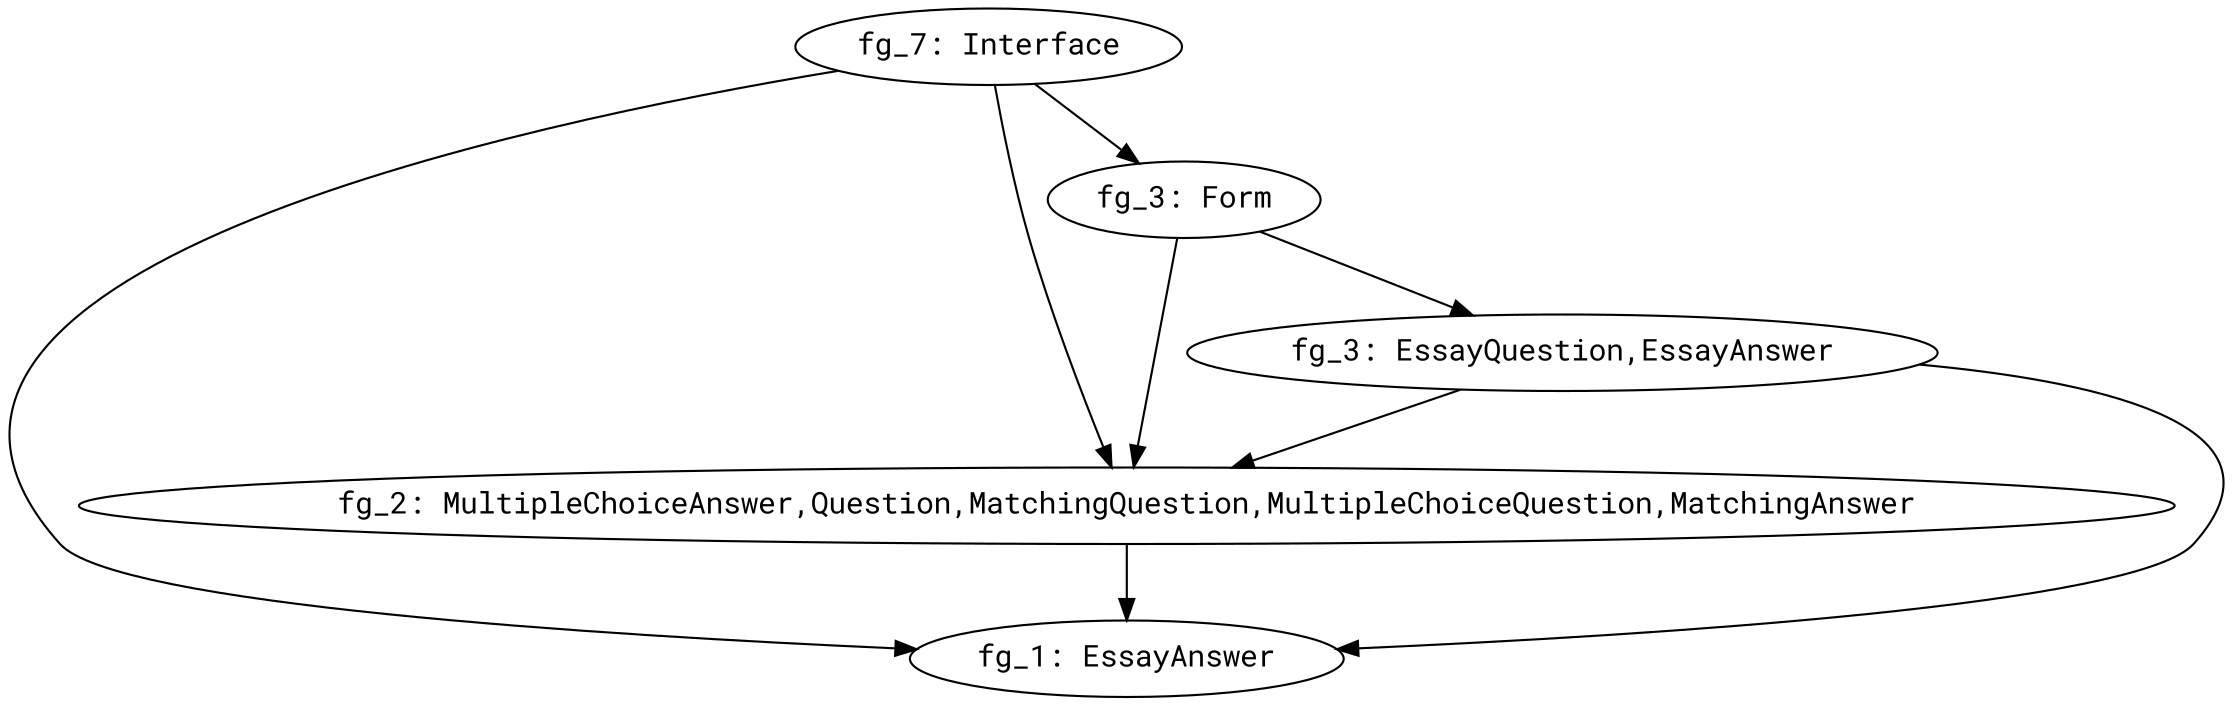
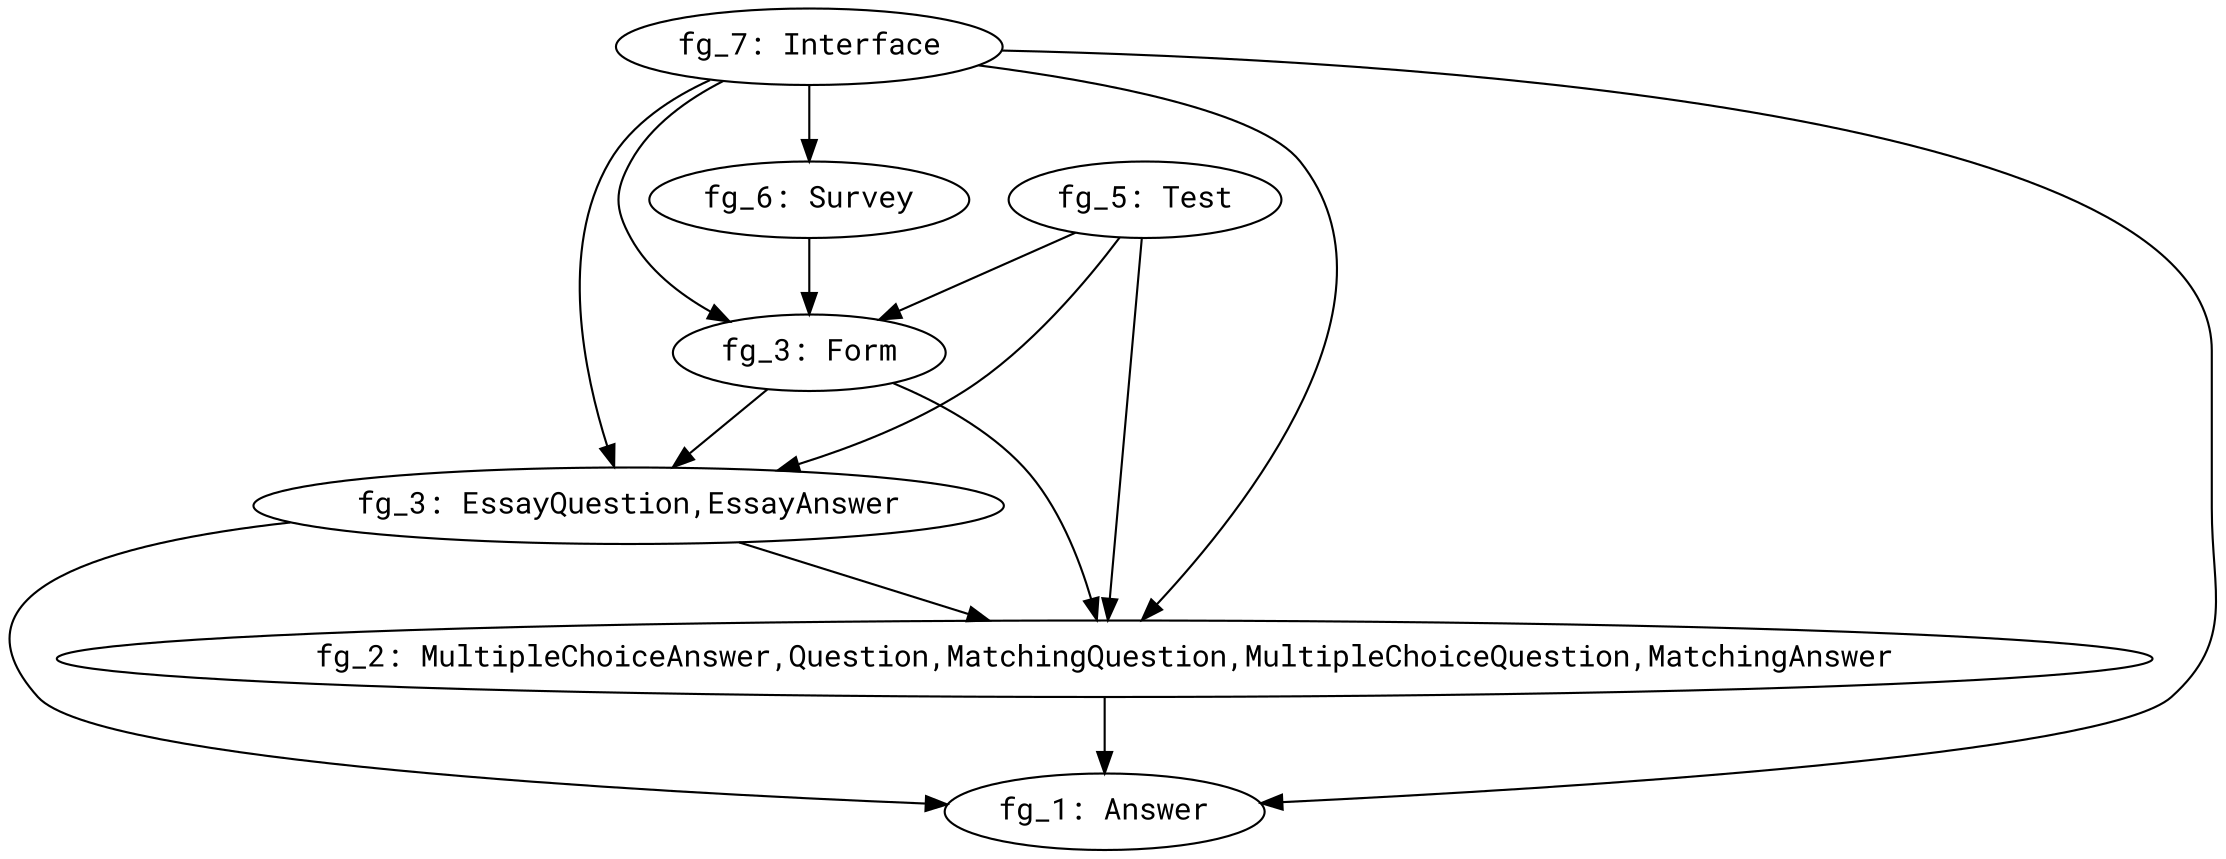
none -> (809, 200)
none -> (1145, 200)
none -> (584, 237)
(1127, 659) -> (1105, 812)
